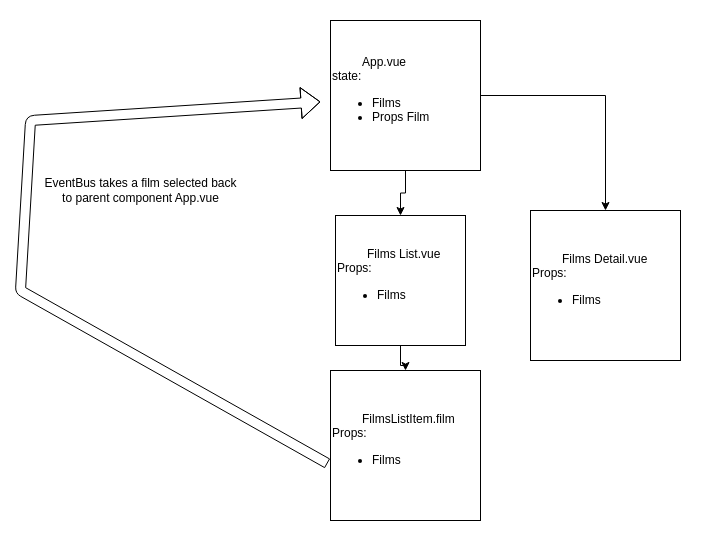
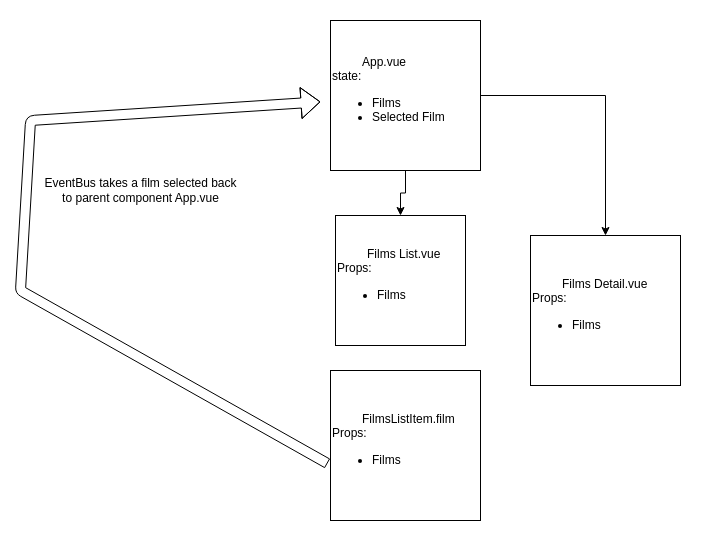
(361, 96) -> (370, 96)
(606, 286) -> (606, 311)
(401, 359) -> none
